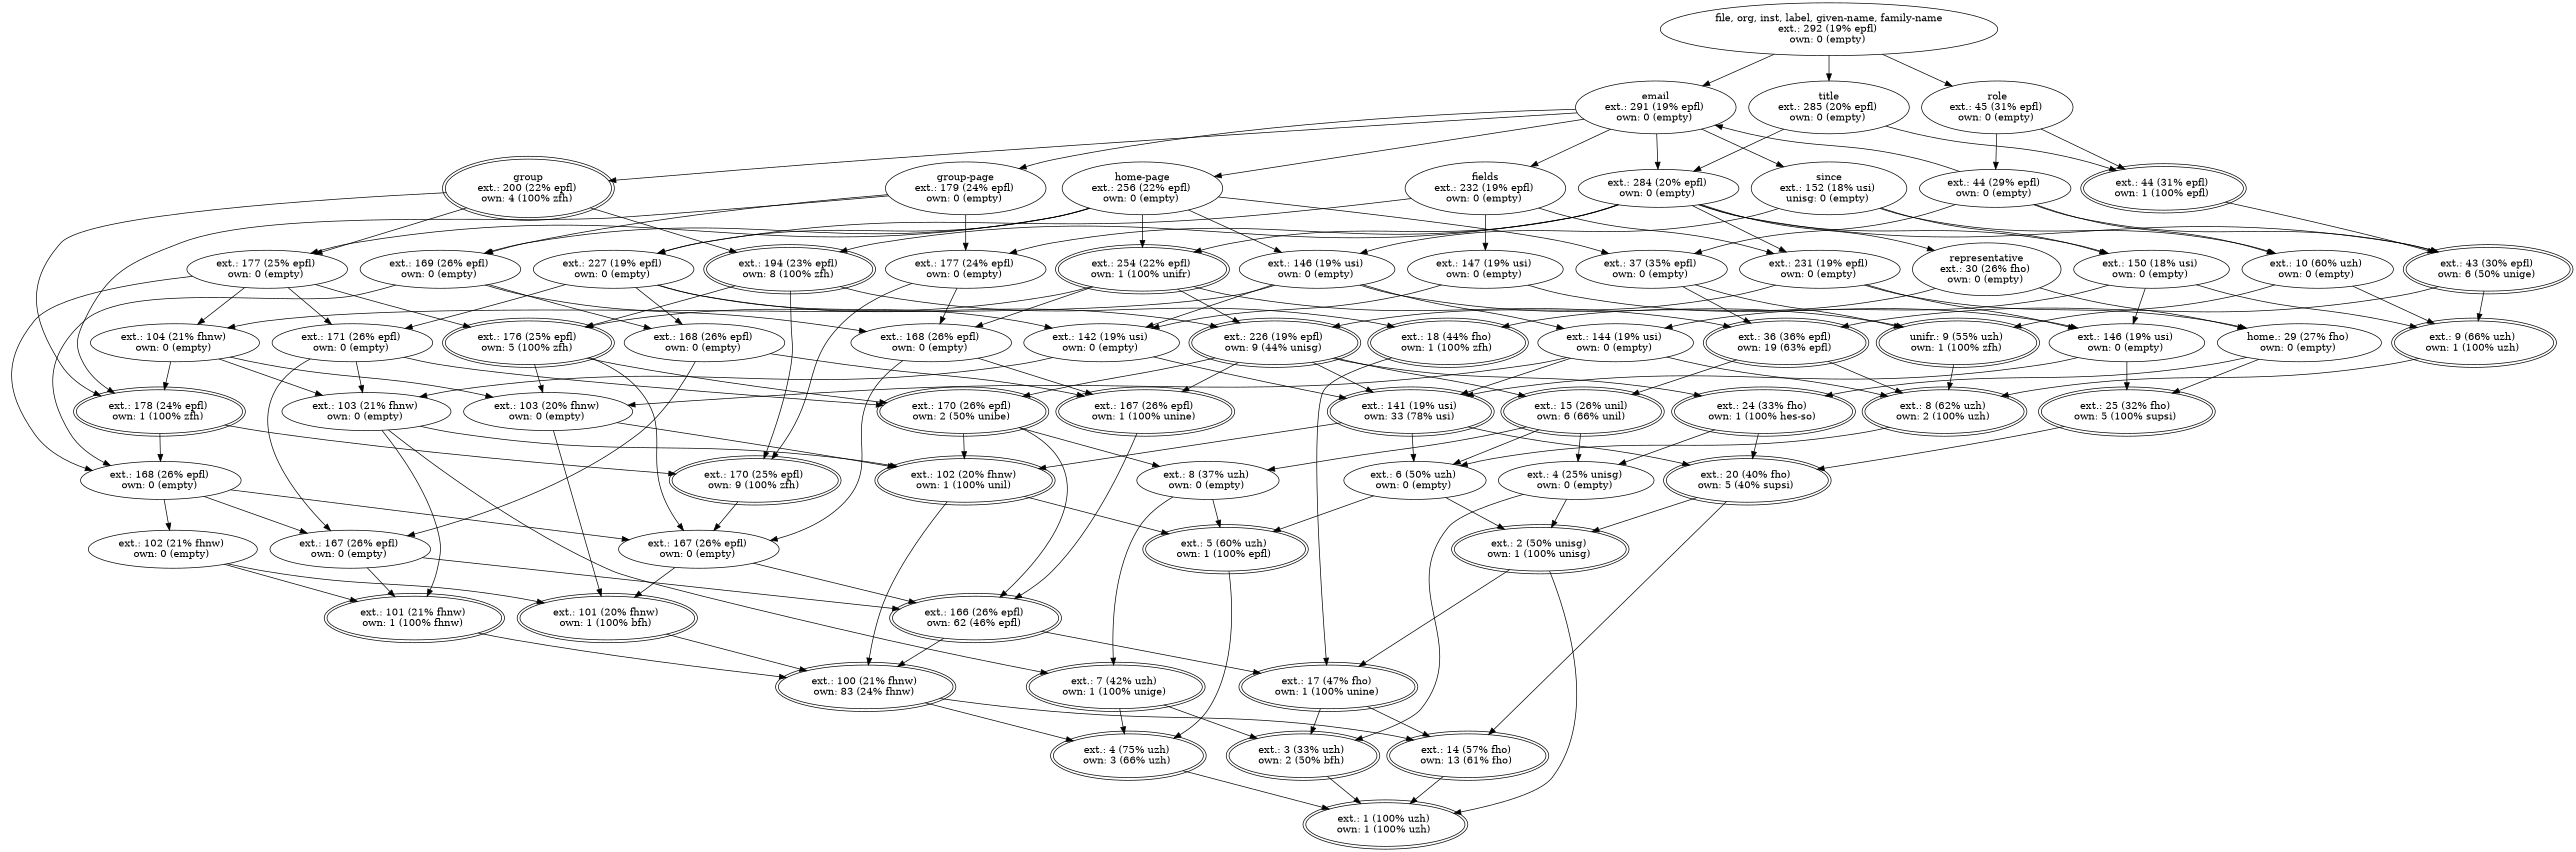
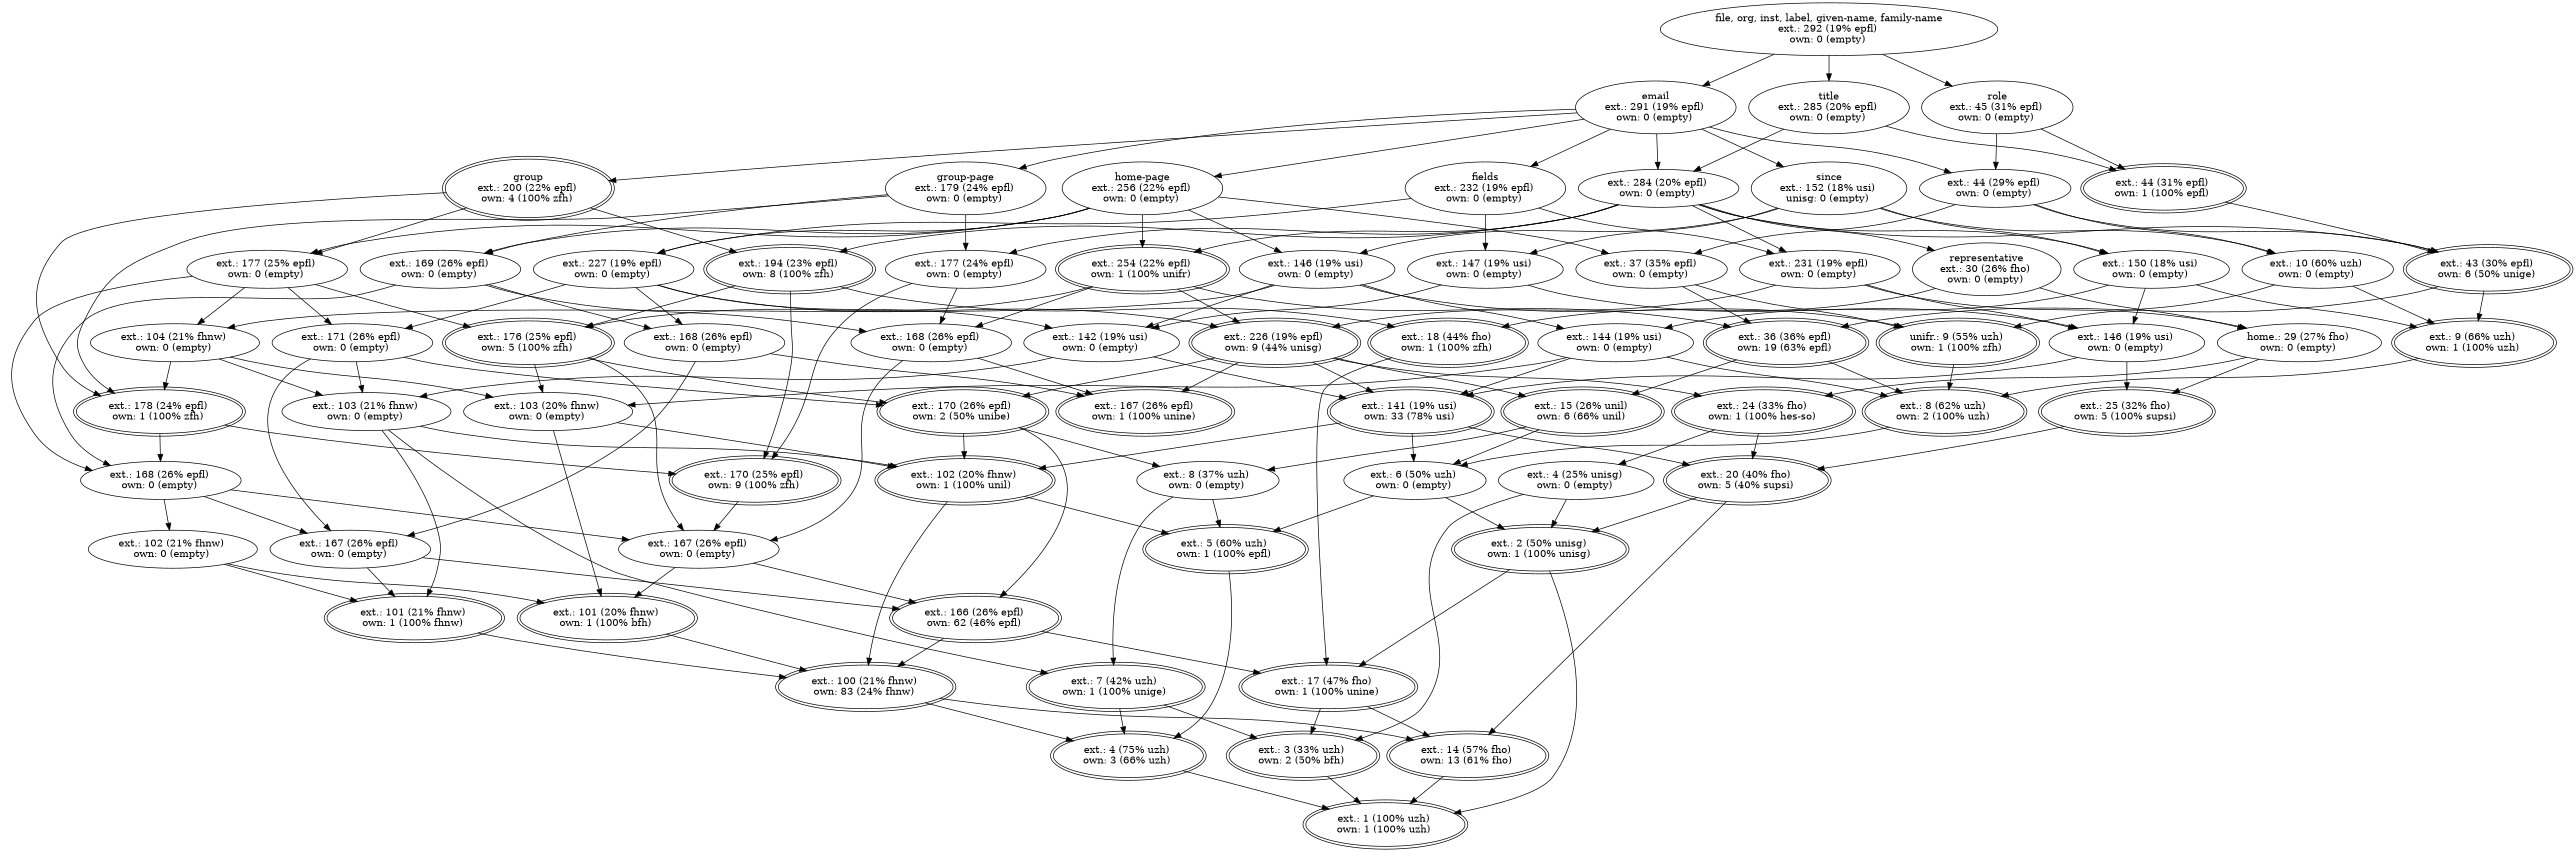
(1842, 146) -> (1828, 146)
none -> (1609, 236)
(1580, 442) -> none
(1090, 523) -> none
